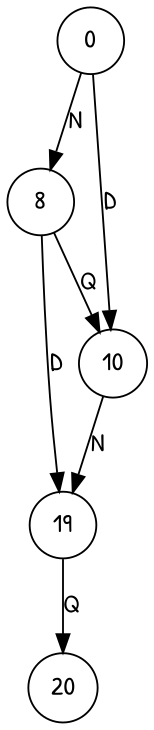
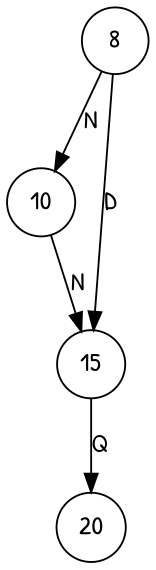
(91, 41) -> none
(89, 283) -> (91, 121)
(63, 525) -> (91, 364)
